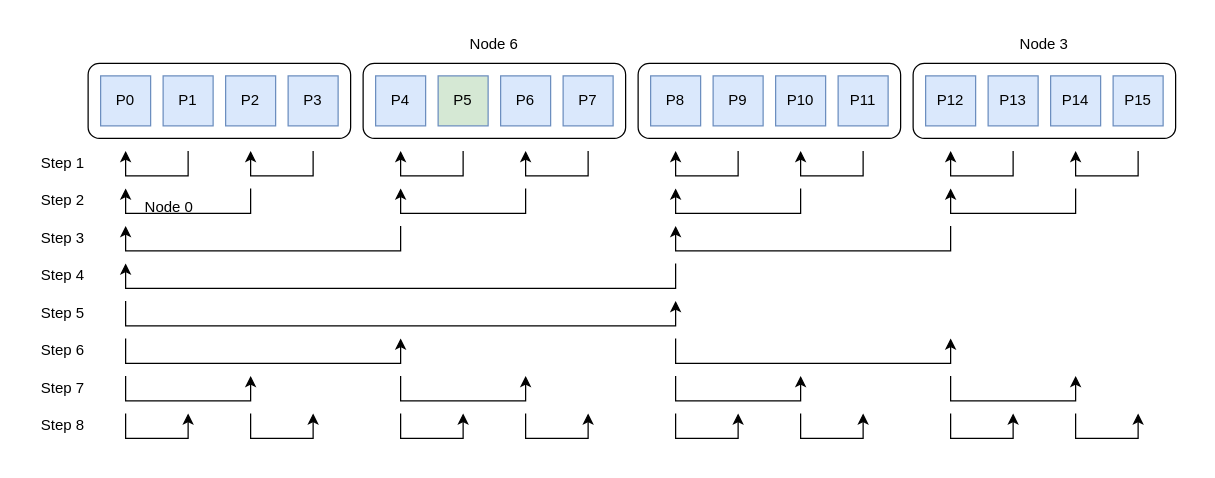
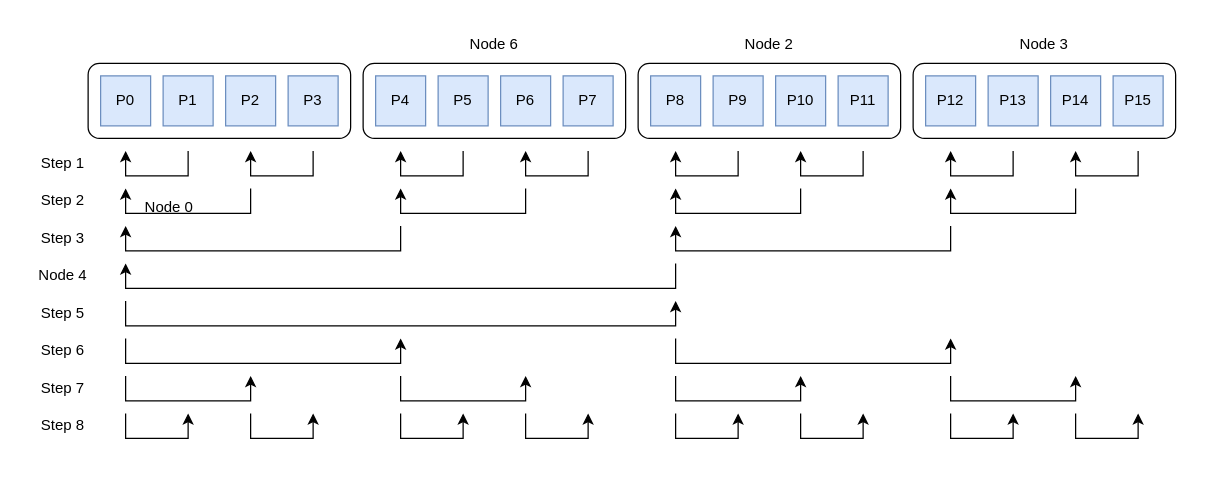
none -> (769, 44)
(463, 101) -> (463, 101)
(63, 276) -> (63, 276)
